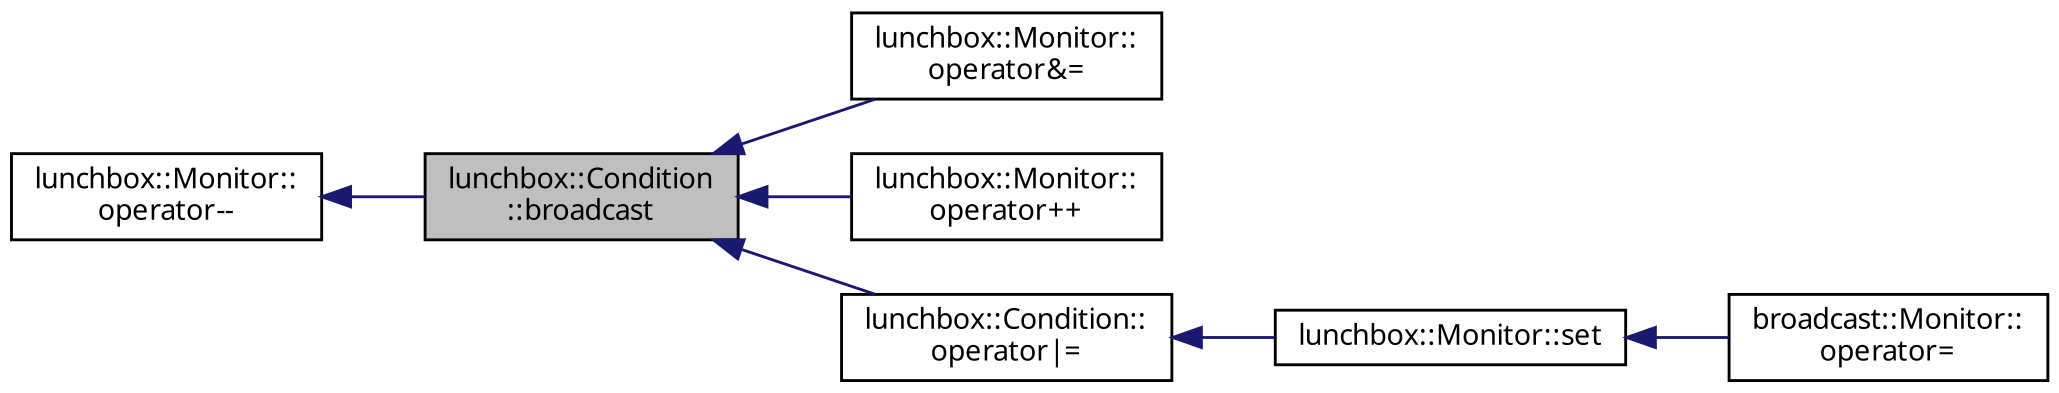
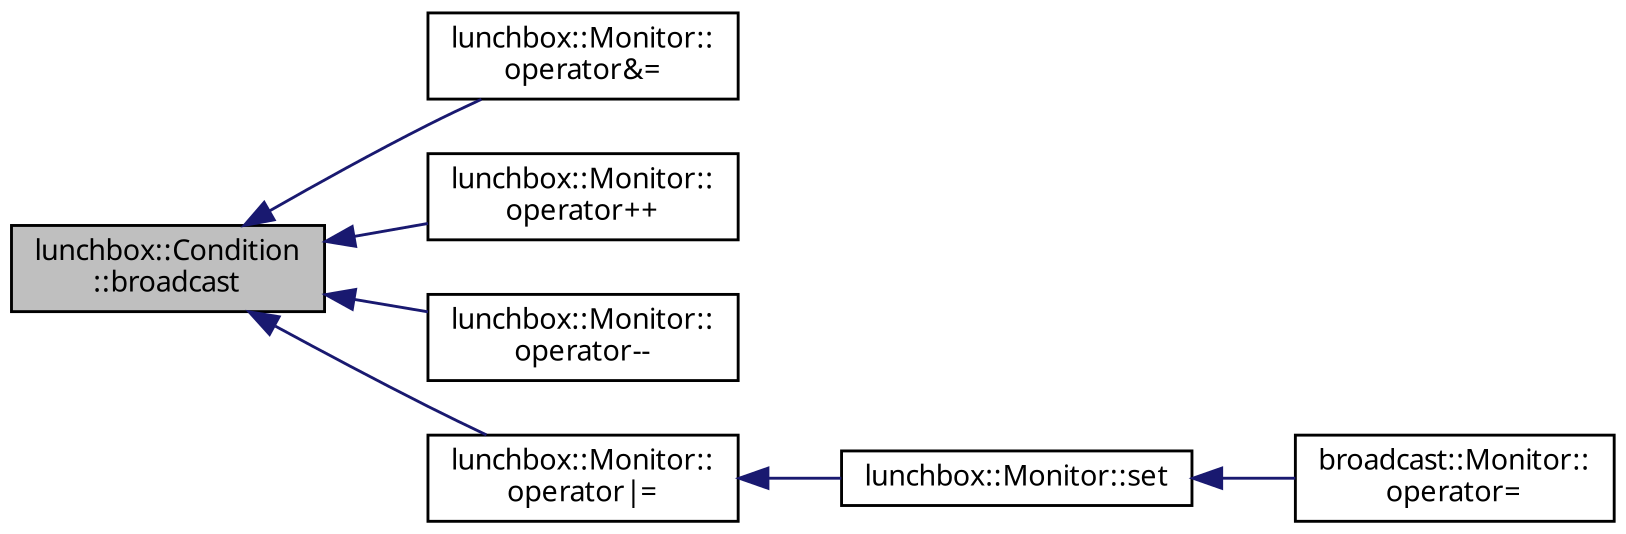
(388, 197) -> (391, 306)
(1007, 337) -> (583, 478)
